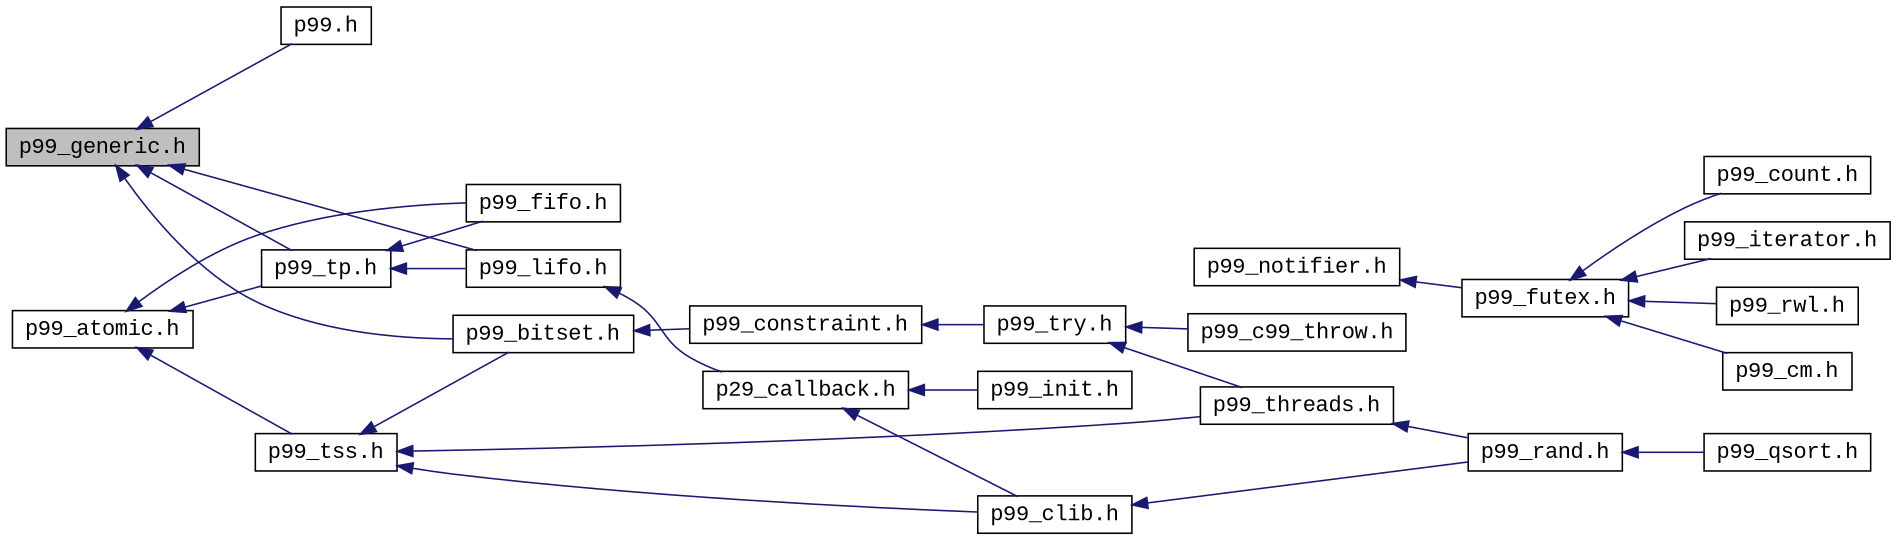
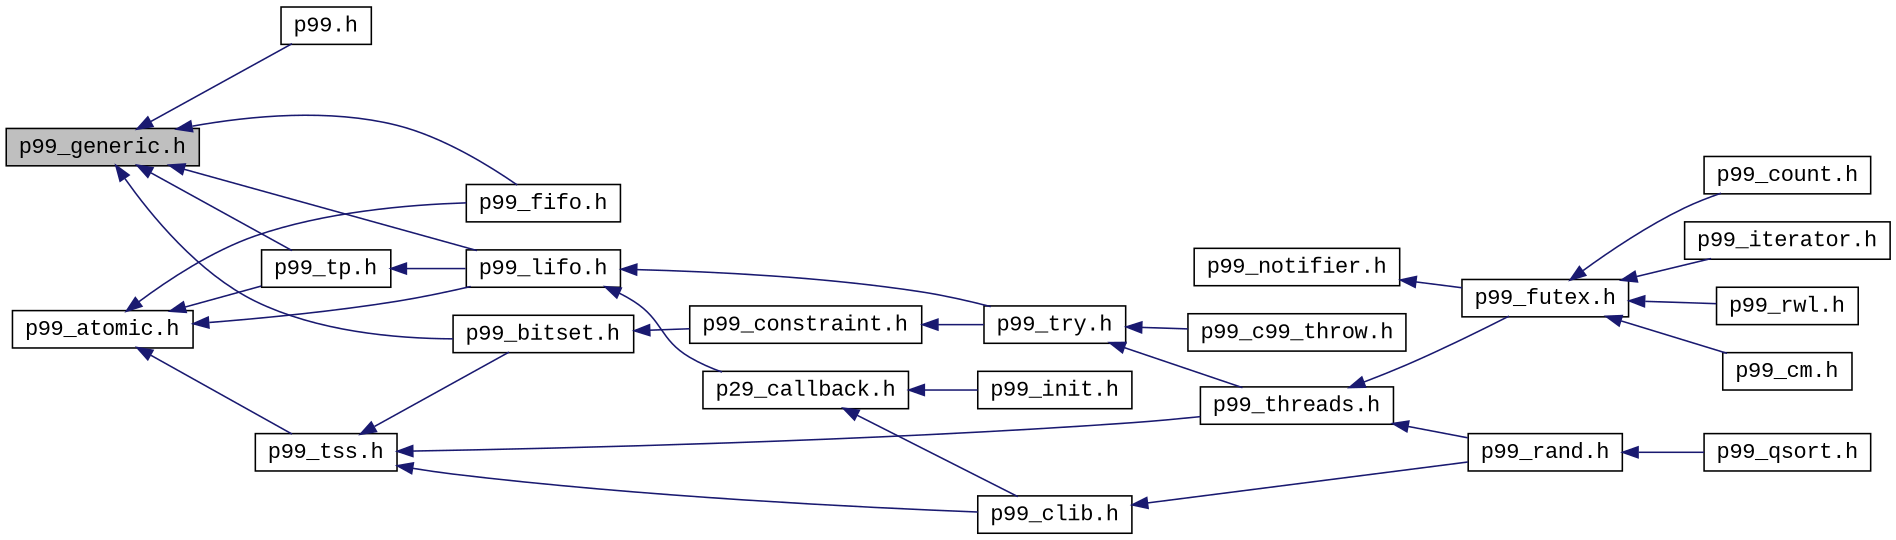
(447, 232) -> (362, 119)
none -> (815, 279)
none -> (341, 309)
none -> (1437, 351)
